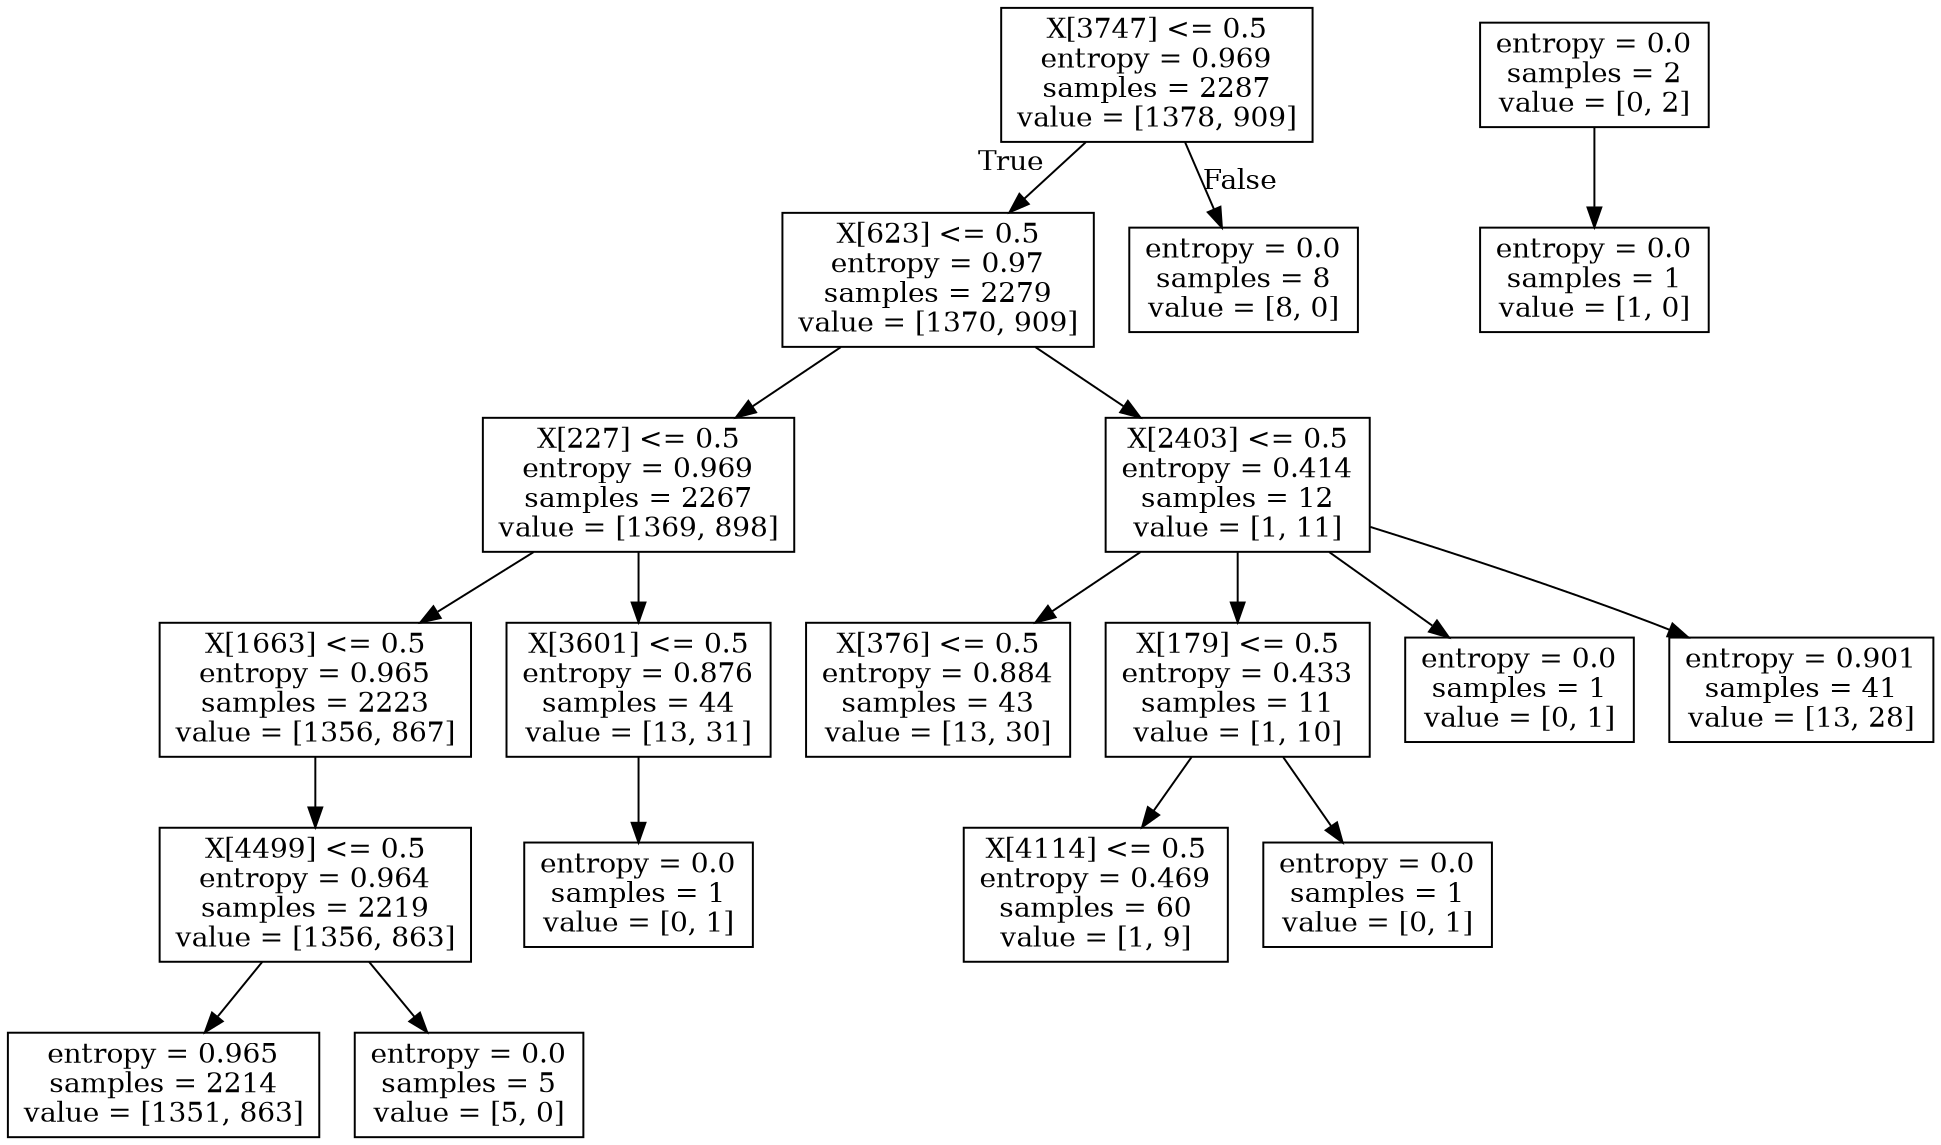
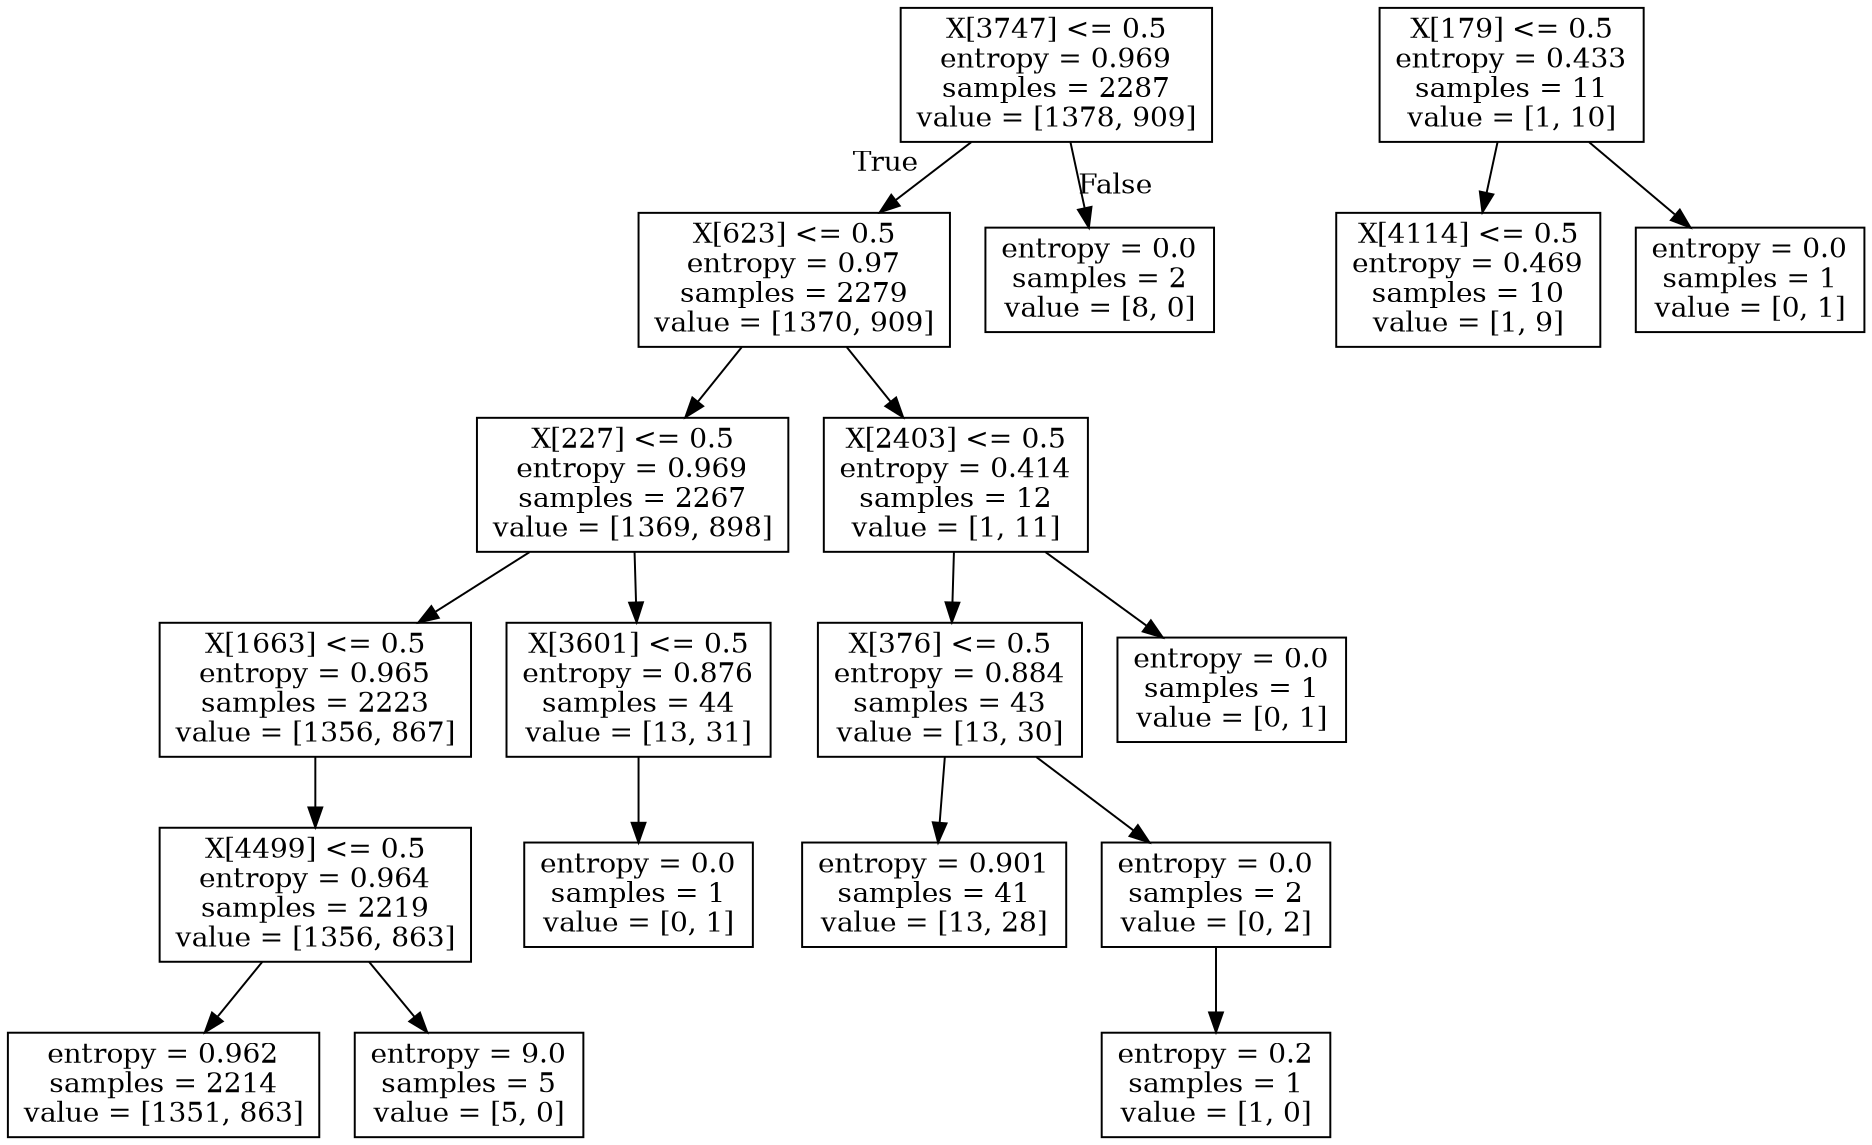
(1244, 280) -> (1100, 280)
(1594, 280) -> (1216, 1085)
(1521, 576) -> (942, 790)
(1238, 577) -> none
none -> (1085, 794)
(1096, 895) -> (1468, 280)
(164, 1085) -> (164, 1085)
(469, 1085) -> (469, 1085)
